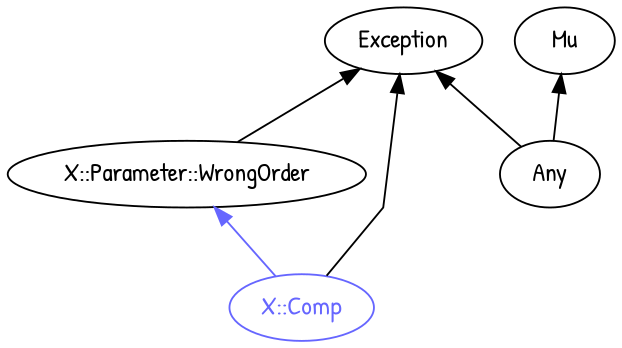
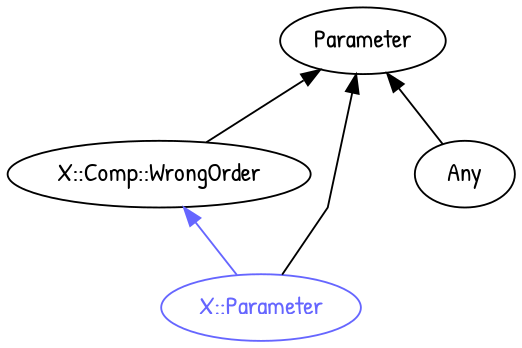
(404, 41) -> (363, 41)
(565, 41) -> none
(187, 174) -> (159, 174)
(302, 308) -> (261, 308)
